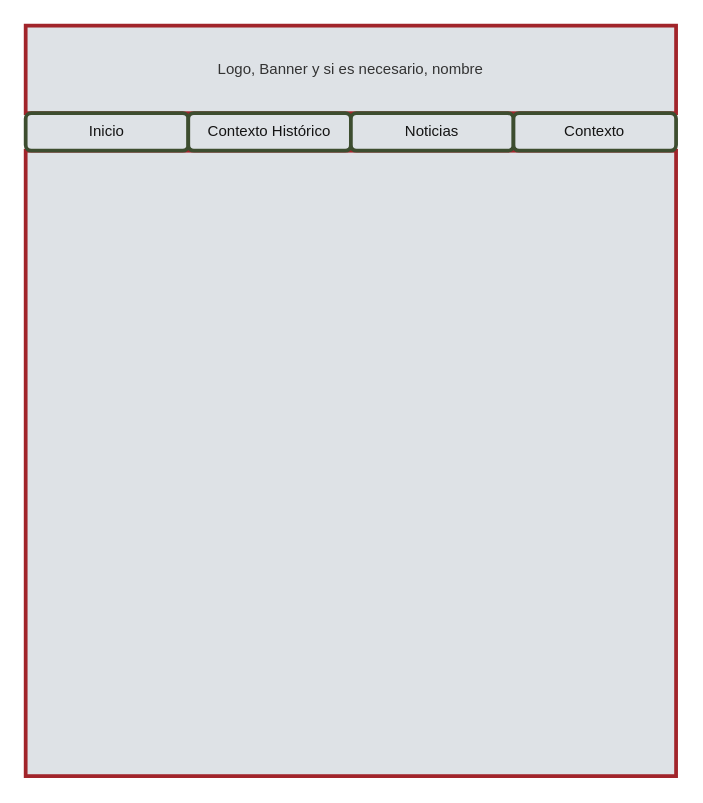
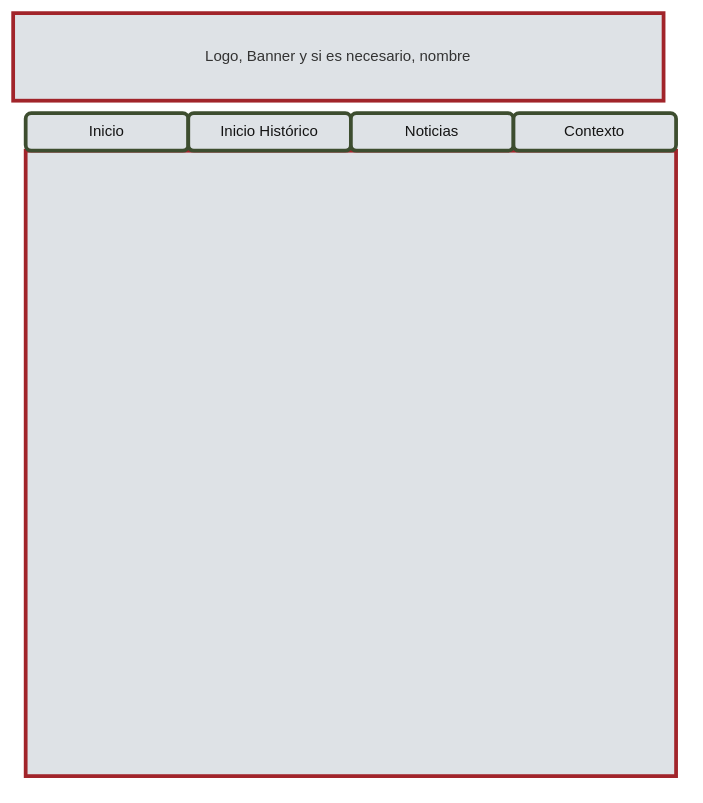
(351, 69) -> (338, 57)
(269, 132) -> (269, 132)
